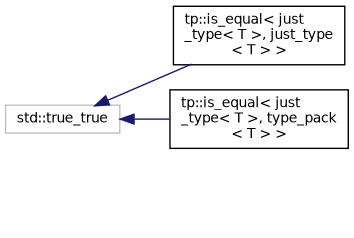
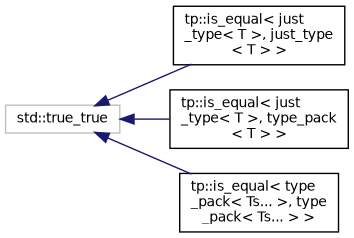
none -> (259, 203)
